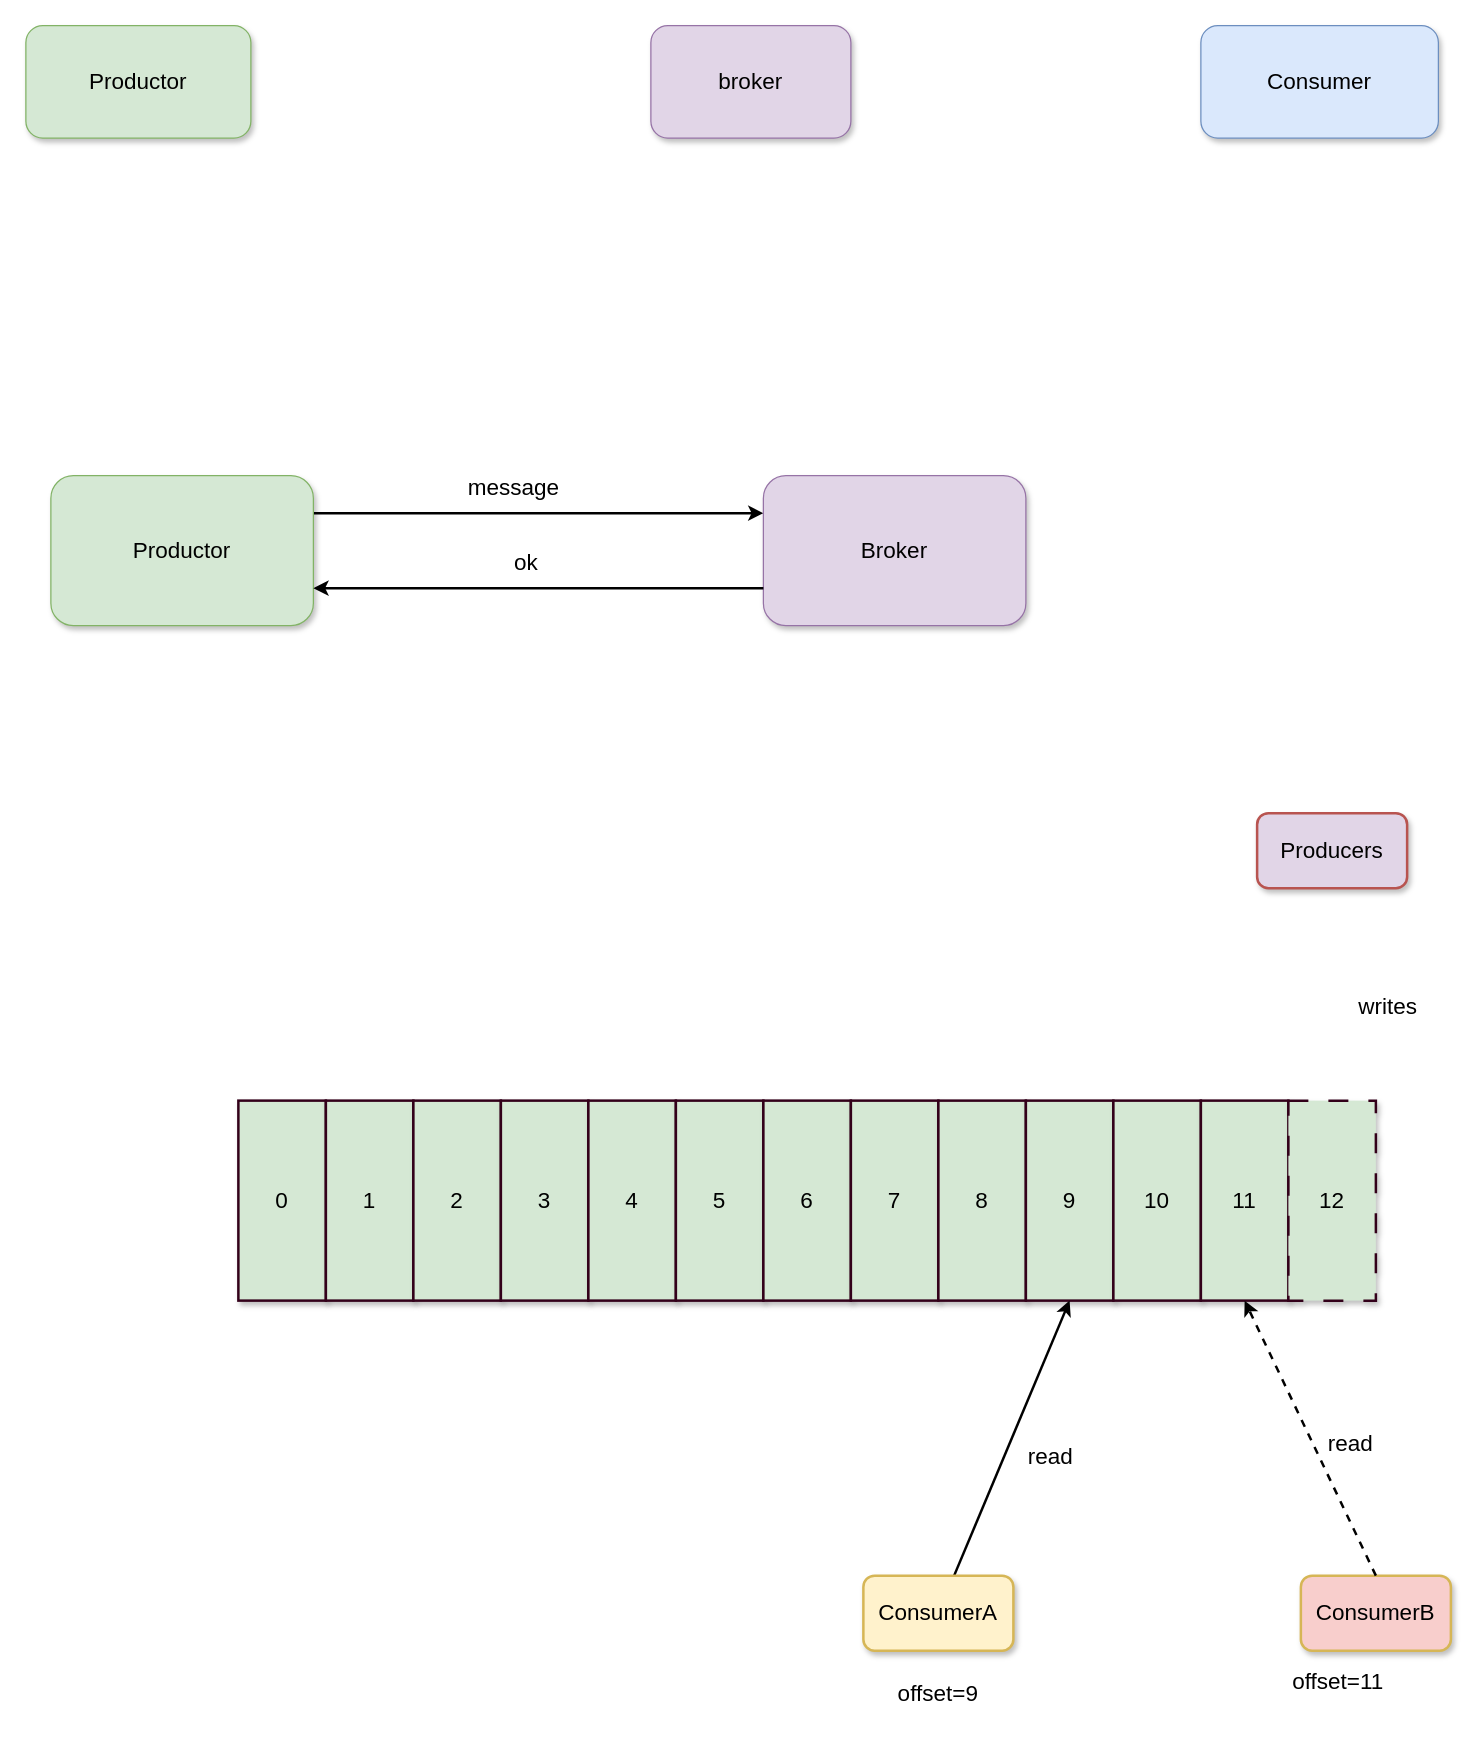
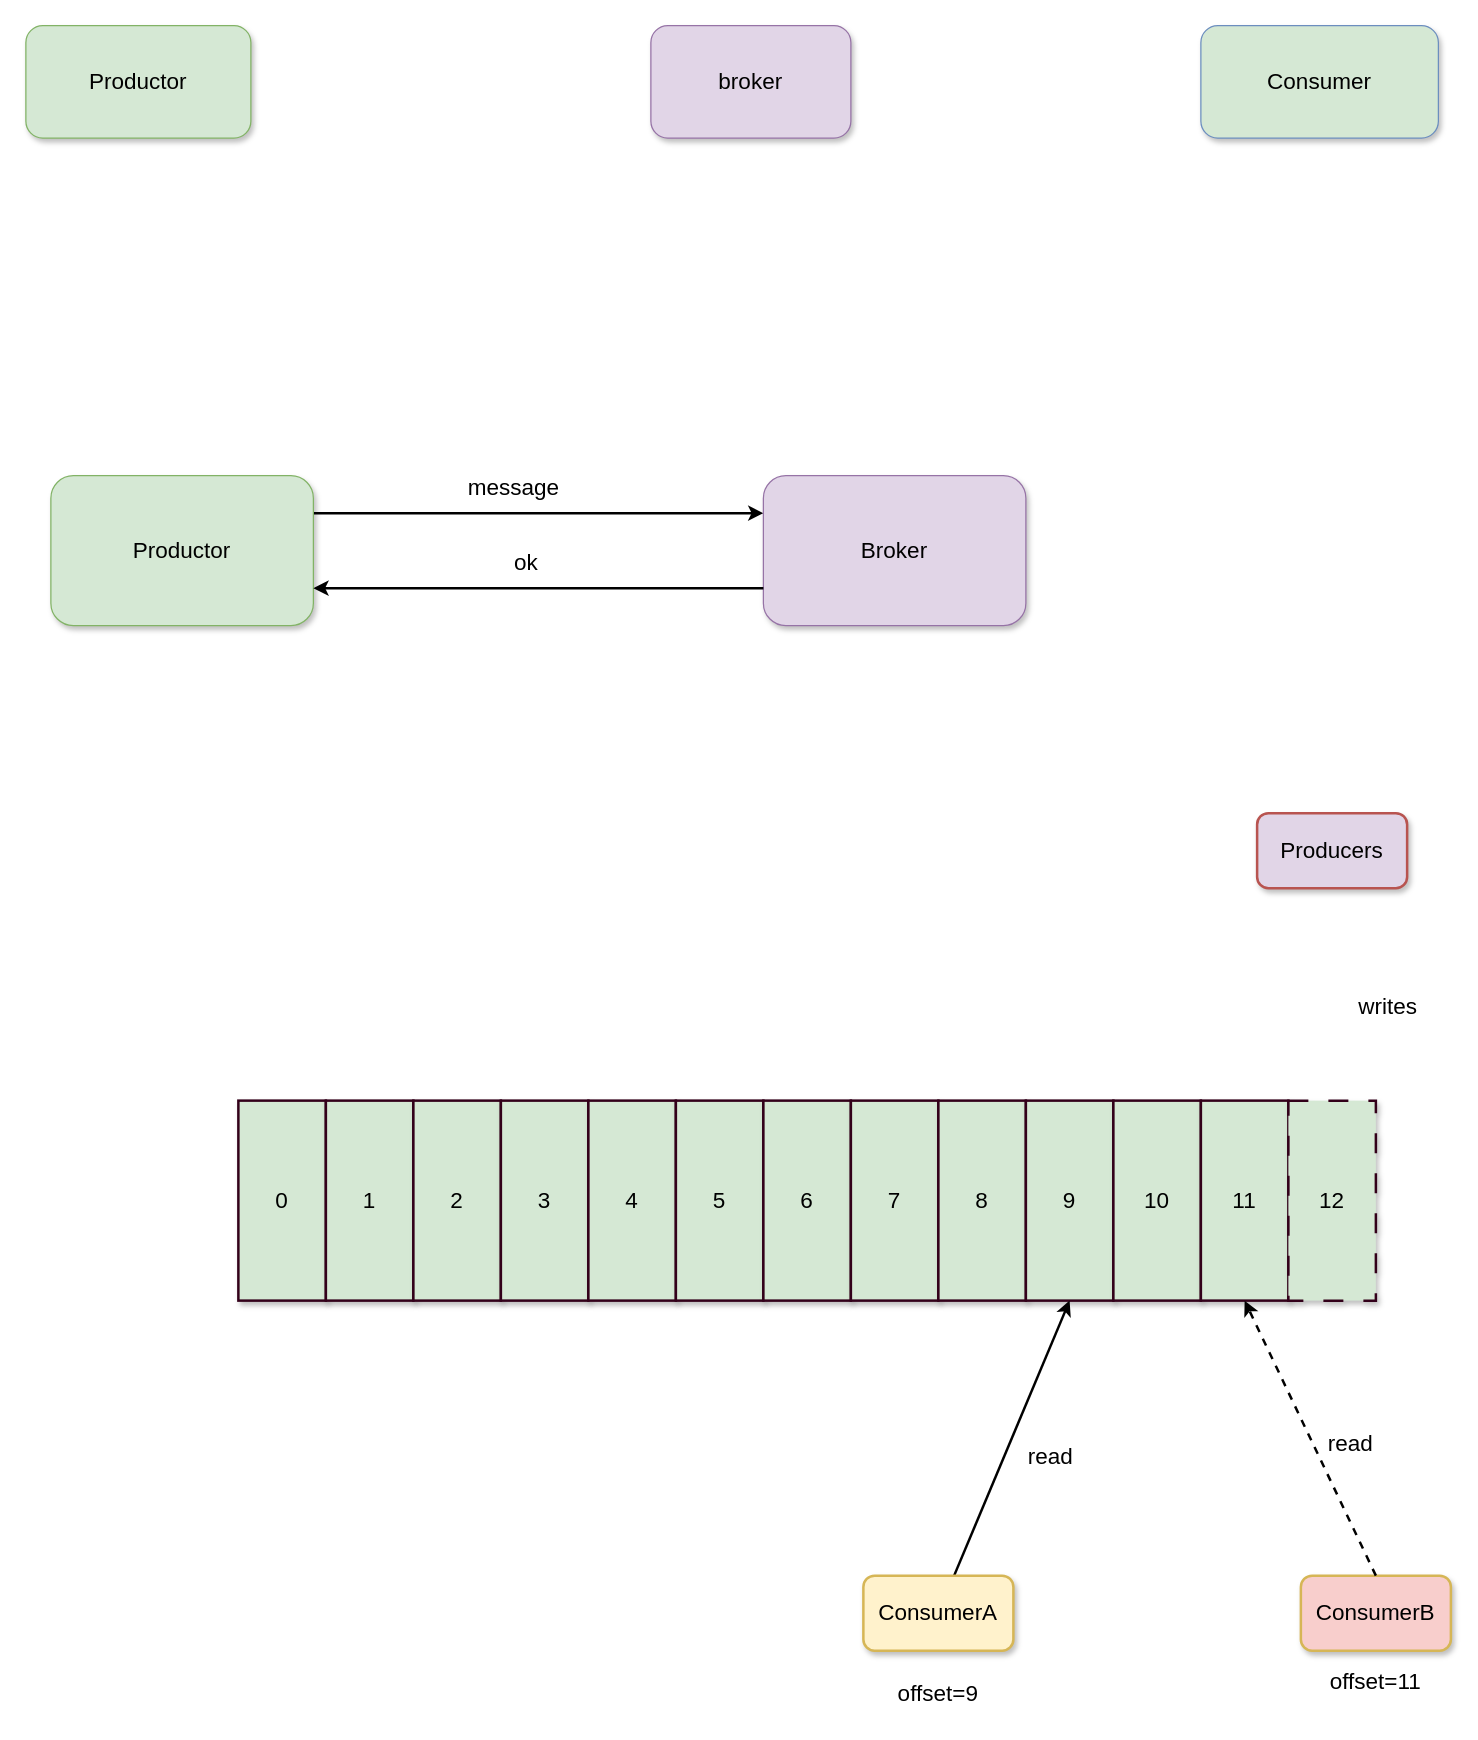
(1319, 82) -> (1319, 82)
(1338, 1682) -> (1376, 1682)
